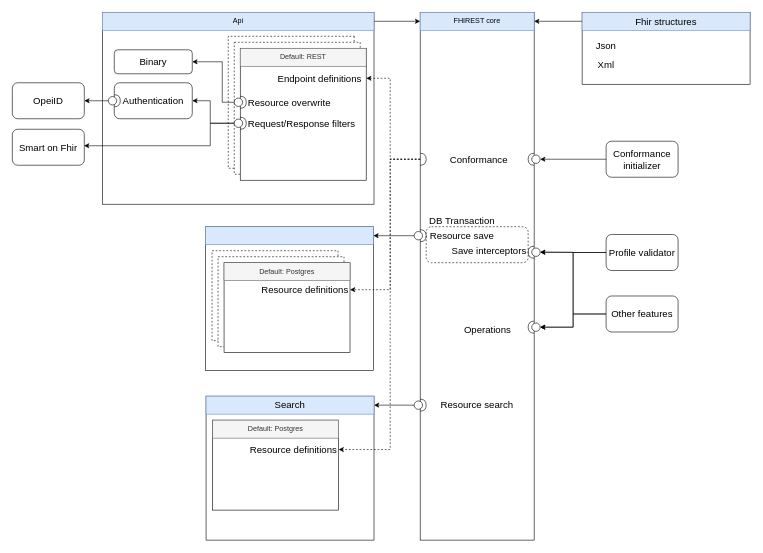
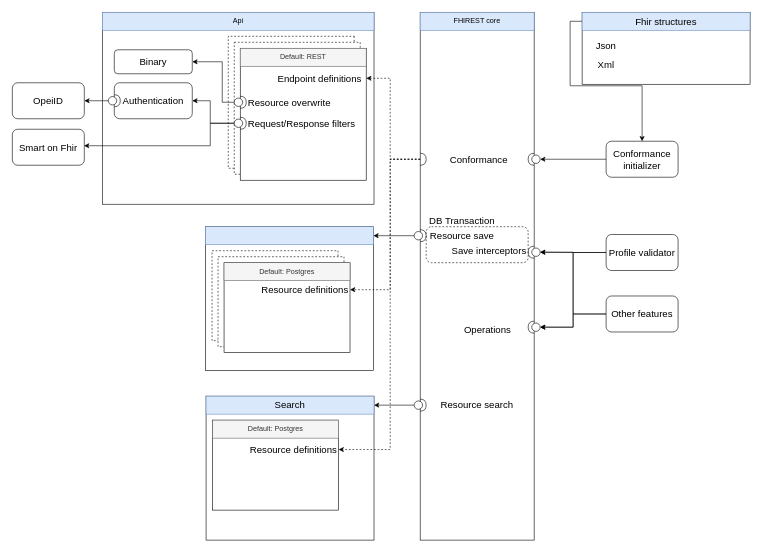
(414, 21) -> none
(539, 21) -> (570, 85)
